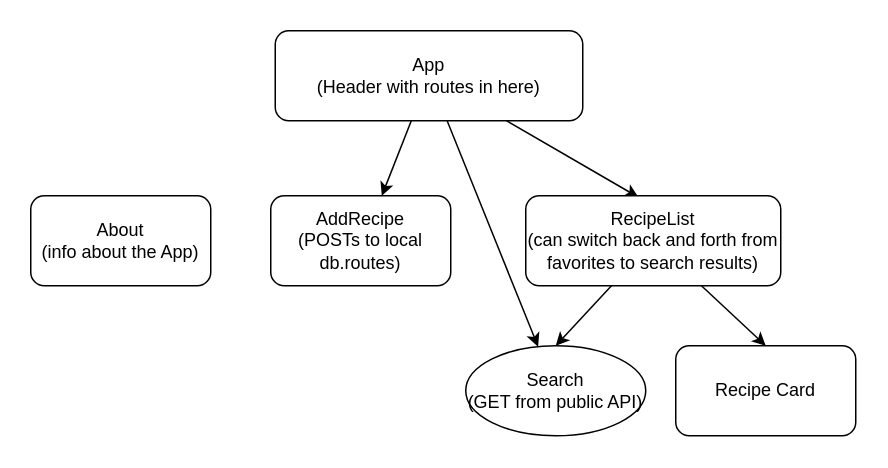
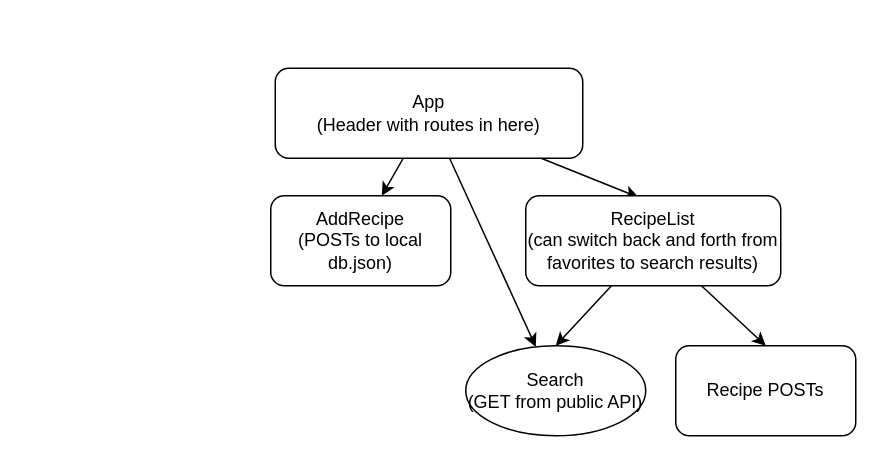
(429, 76) -> (429, 113)
(121, 241) -> none
(361, 241) -> (361, 241)
(766, 391) -> (766, 391)
